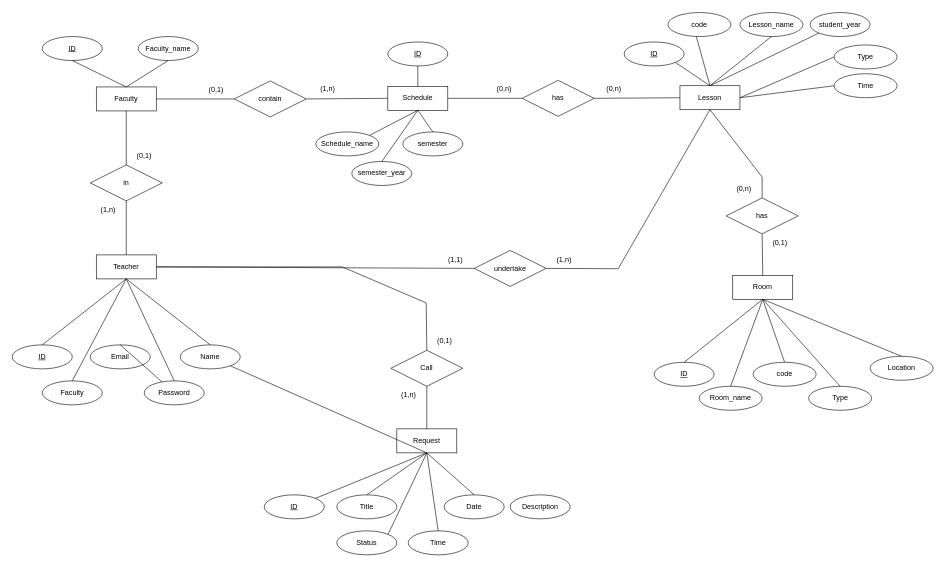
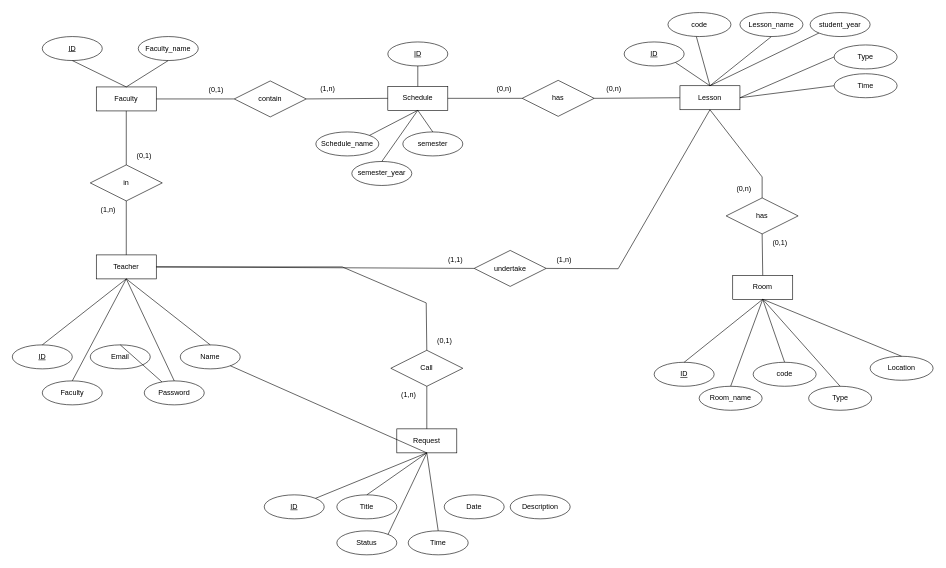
(451, 474) -> none
